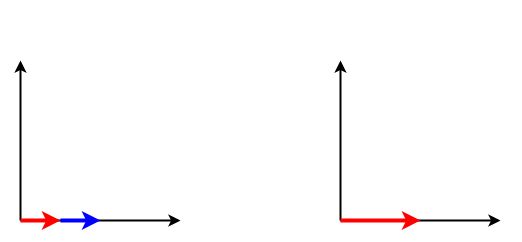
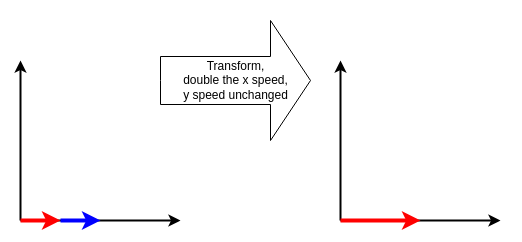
none -> (236, 81)
